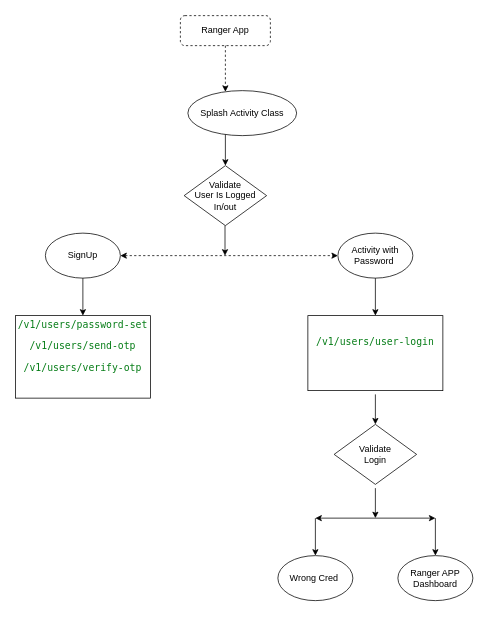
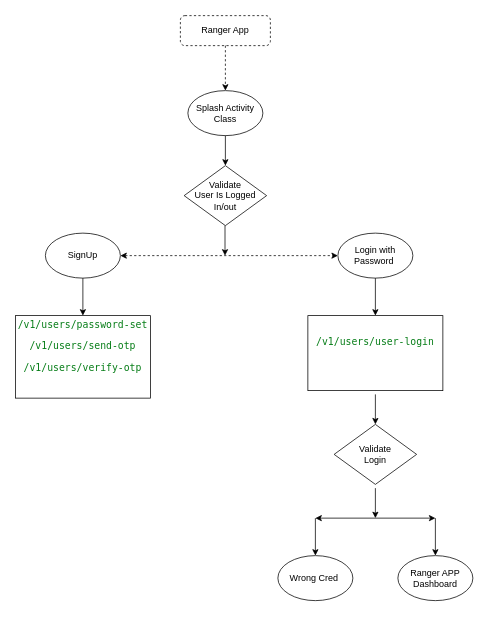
(242, 113) -> (225, 113)
(375, 255) -> (375, 255)
